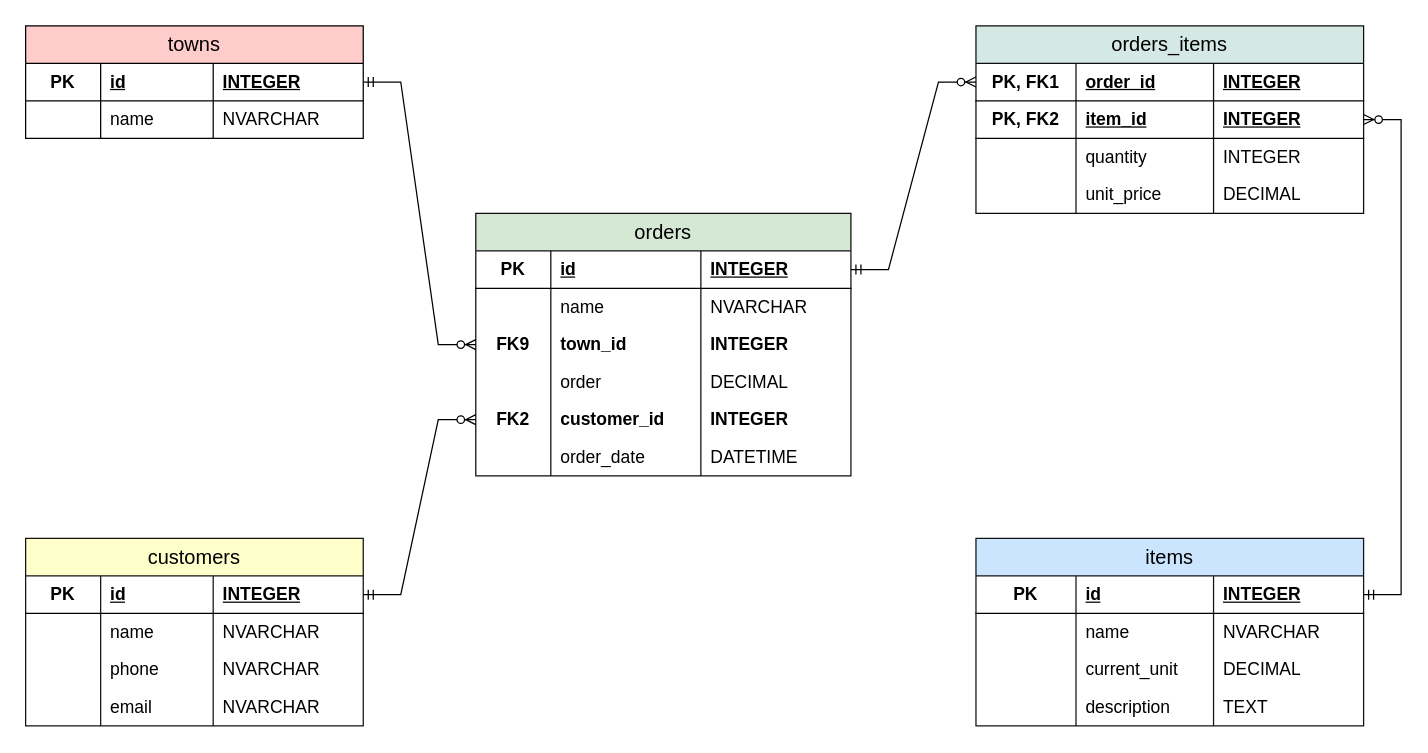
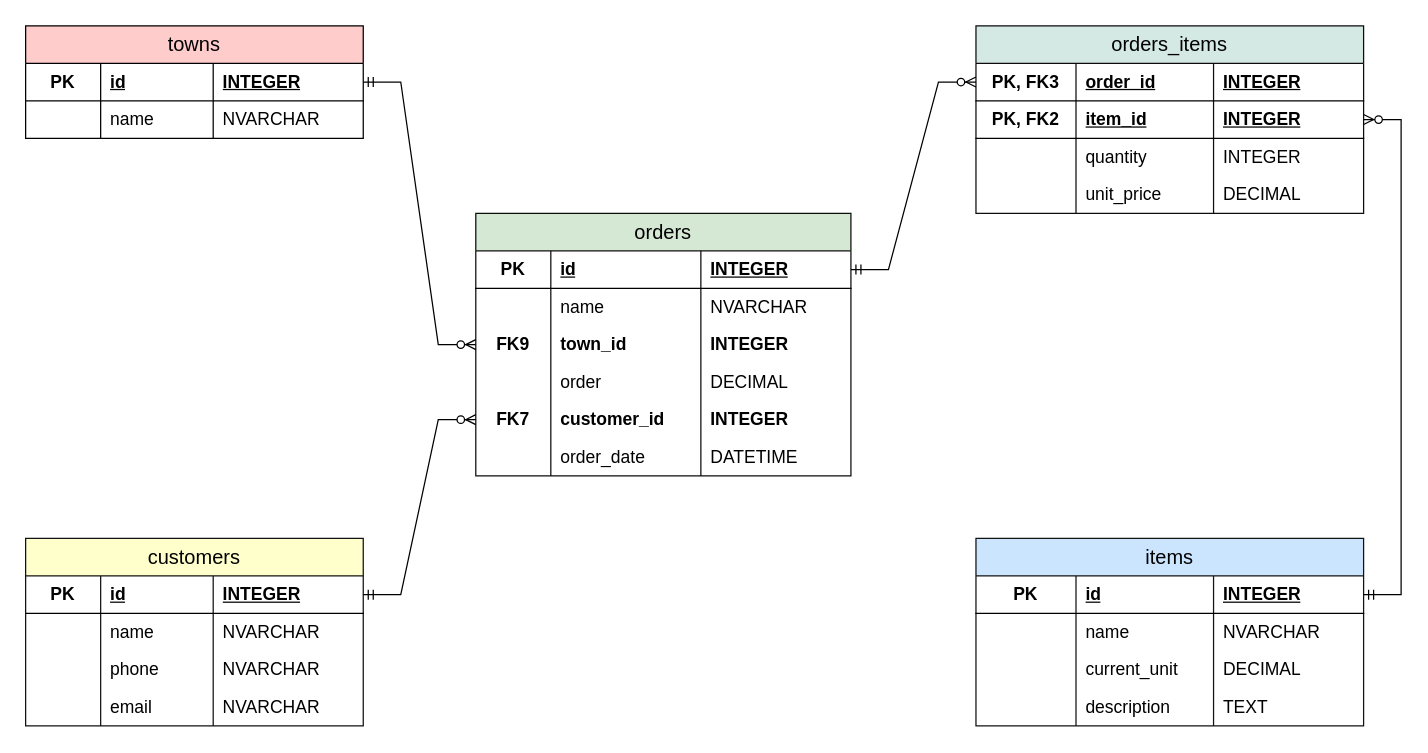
(1026, 82) -> (1026, 82)
(513, 419) -> (513, 419)
